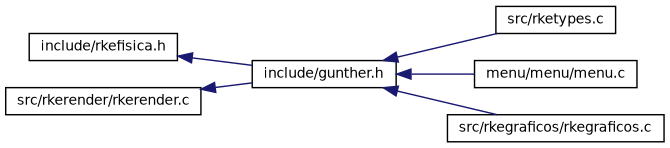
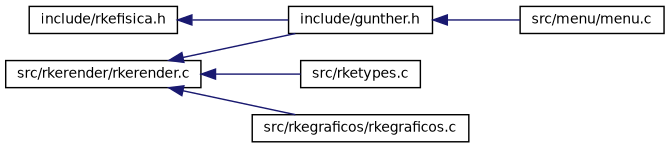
(447, 45) -> (258, 74)
(556, 74) -> (592, 20)
(447, 103) -> (239, 103)
